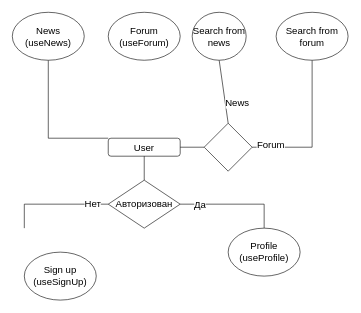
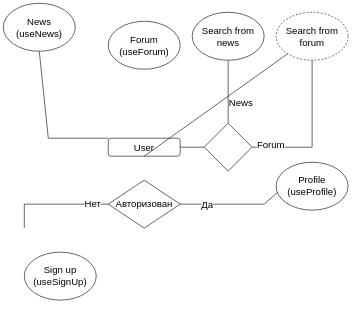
(48, 36) -> (39, 27)
(144, 36) -> (144, 45)
(219, 36) -> (228, 36)
(312, 36) -> (312, 36)
(144, 168) -> (216, 105)
(264, 252) -> (312, 186)
